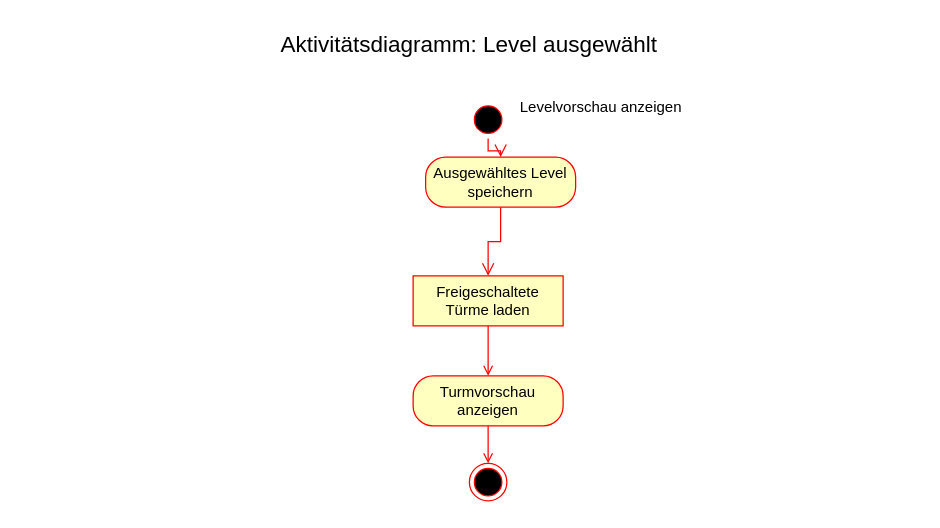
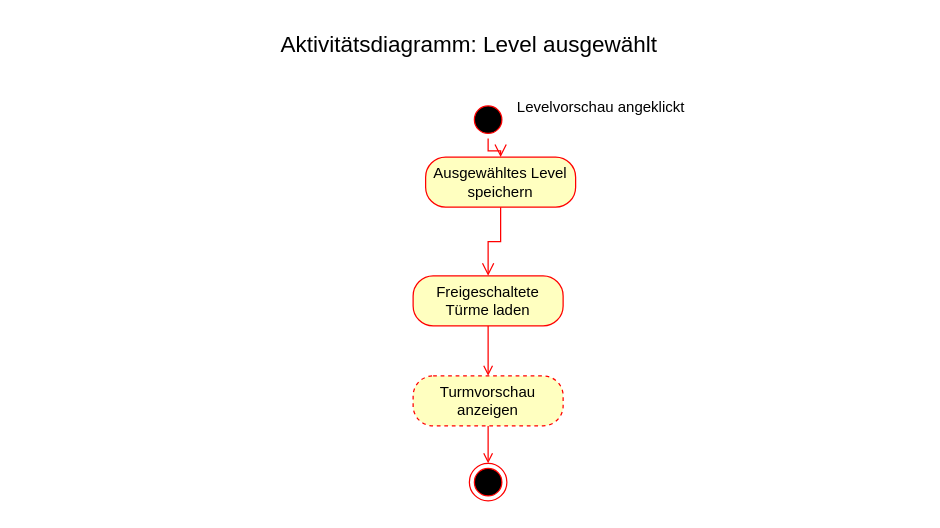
(601, 107) -> (601, 107)
(488, 301) -> (488, 301)
(488, 401) -> (488, 401)
